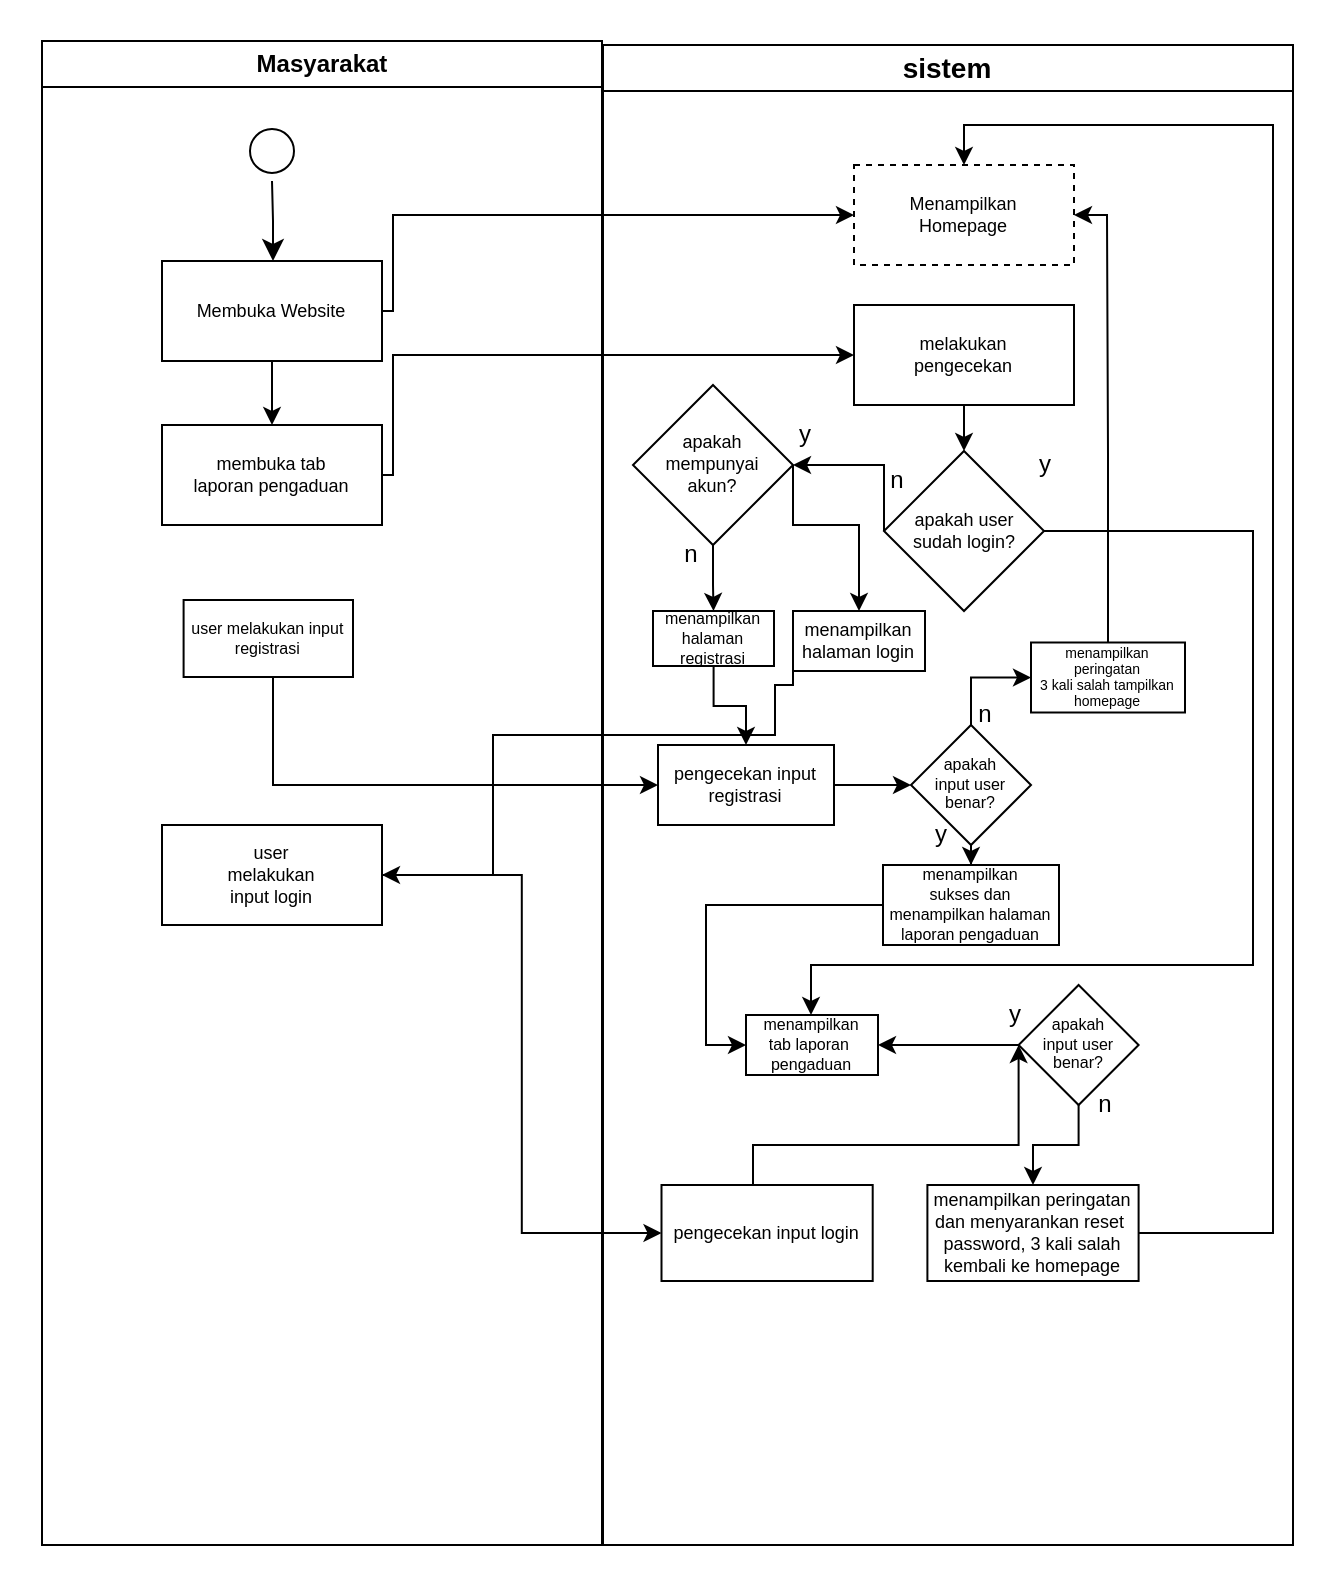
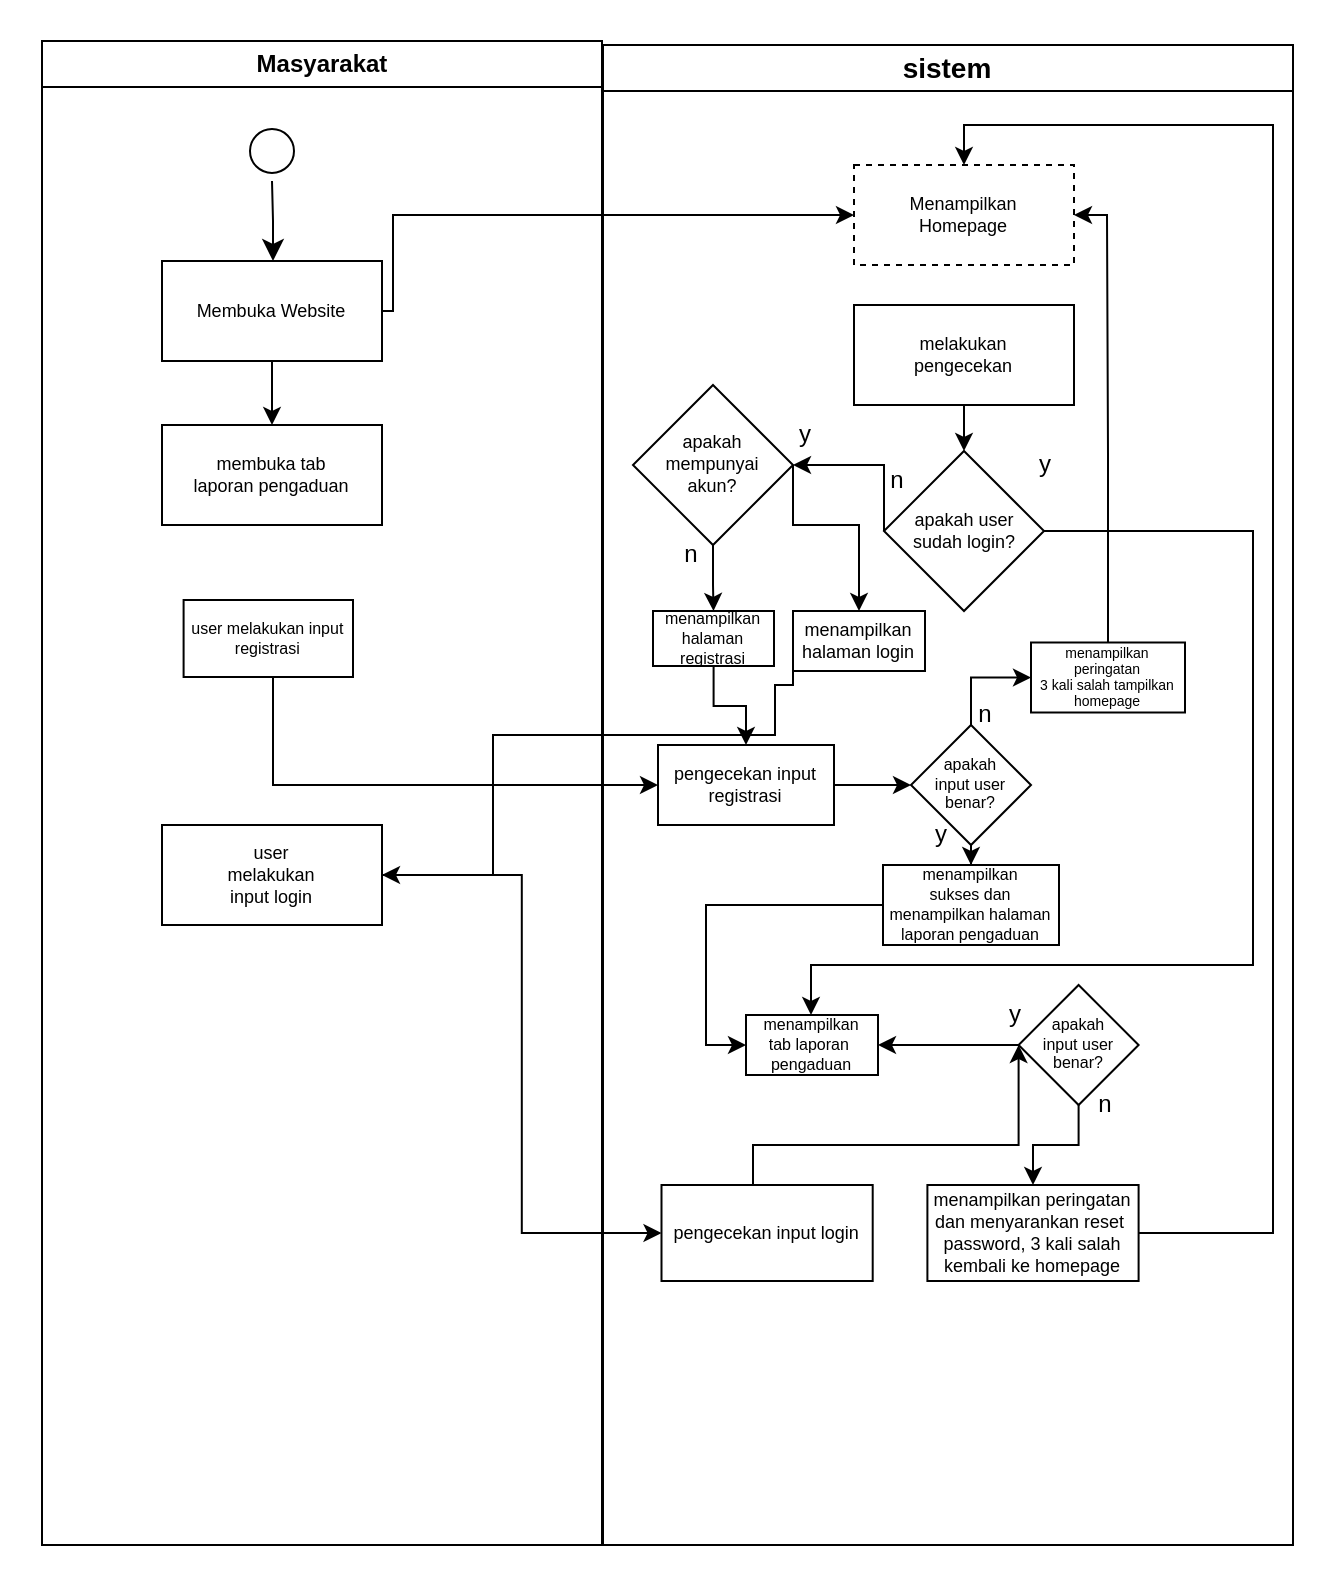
(430, 355) -> none
